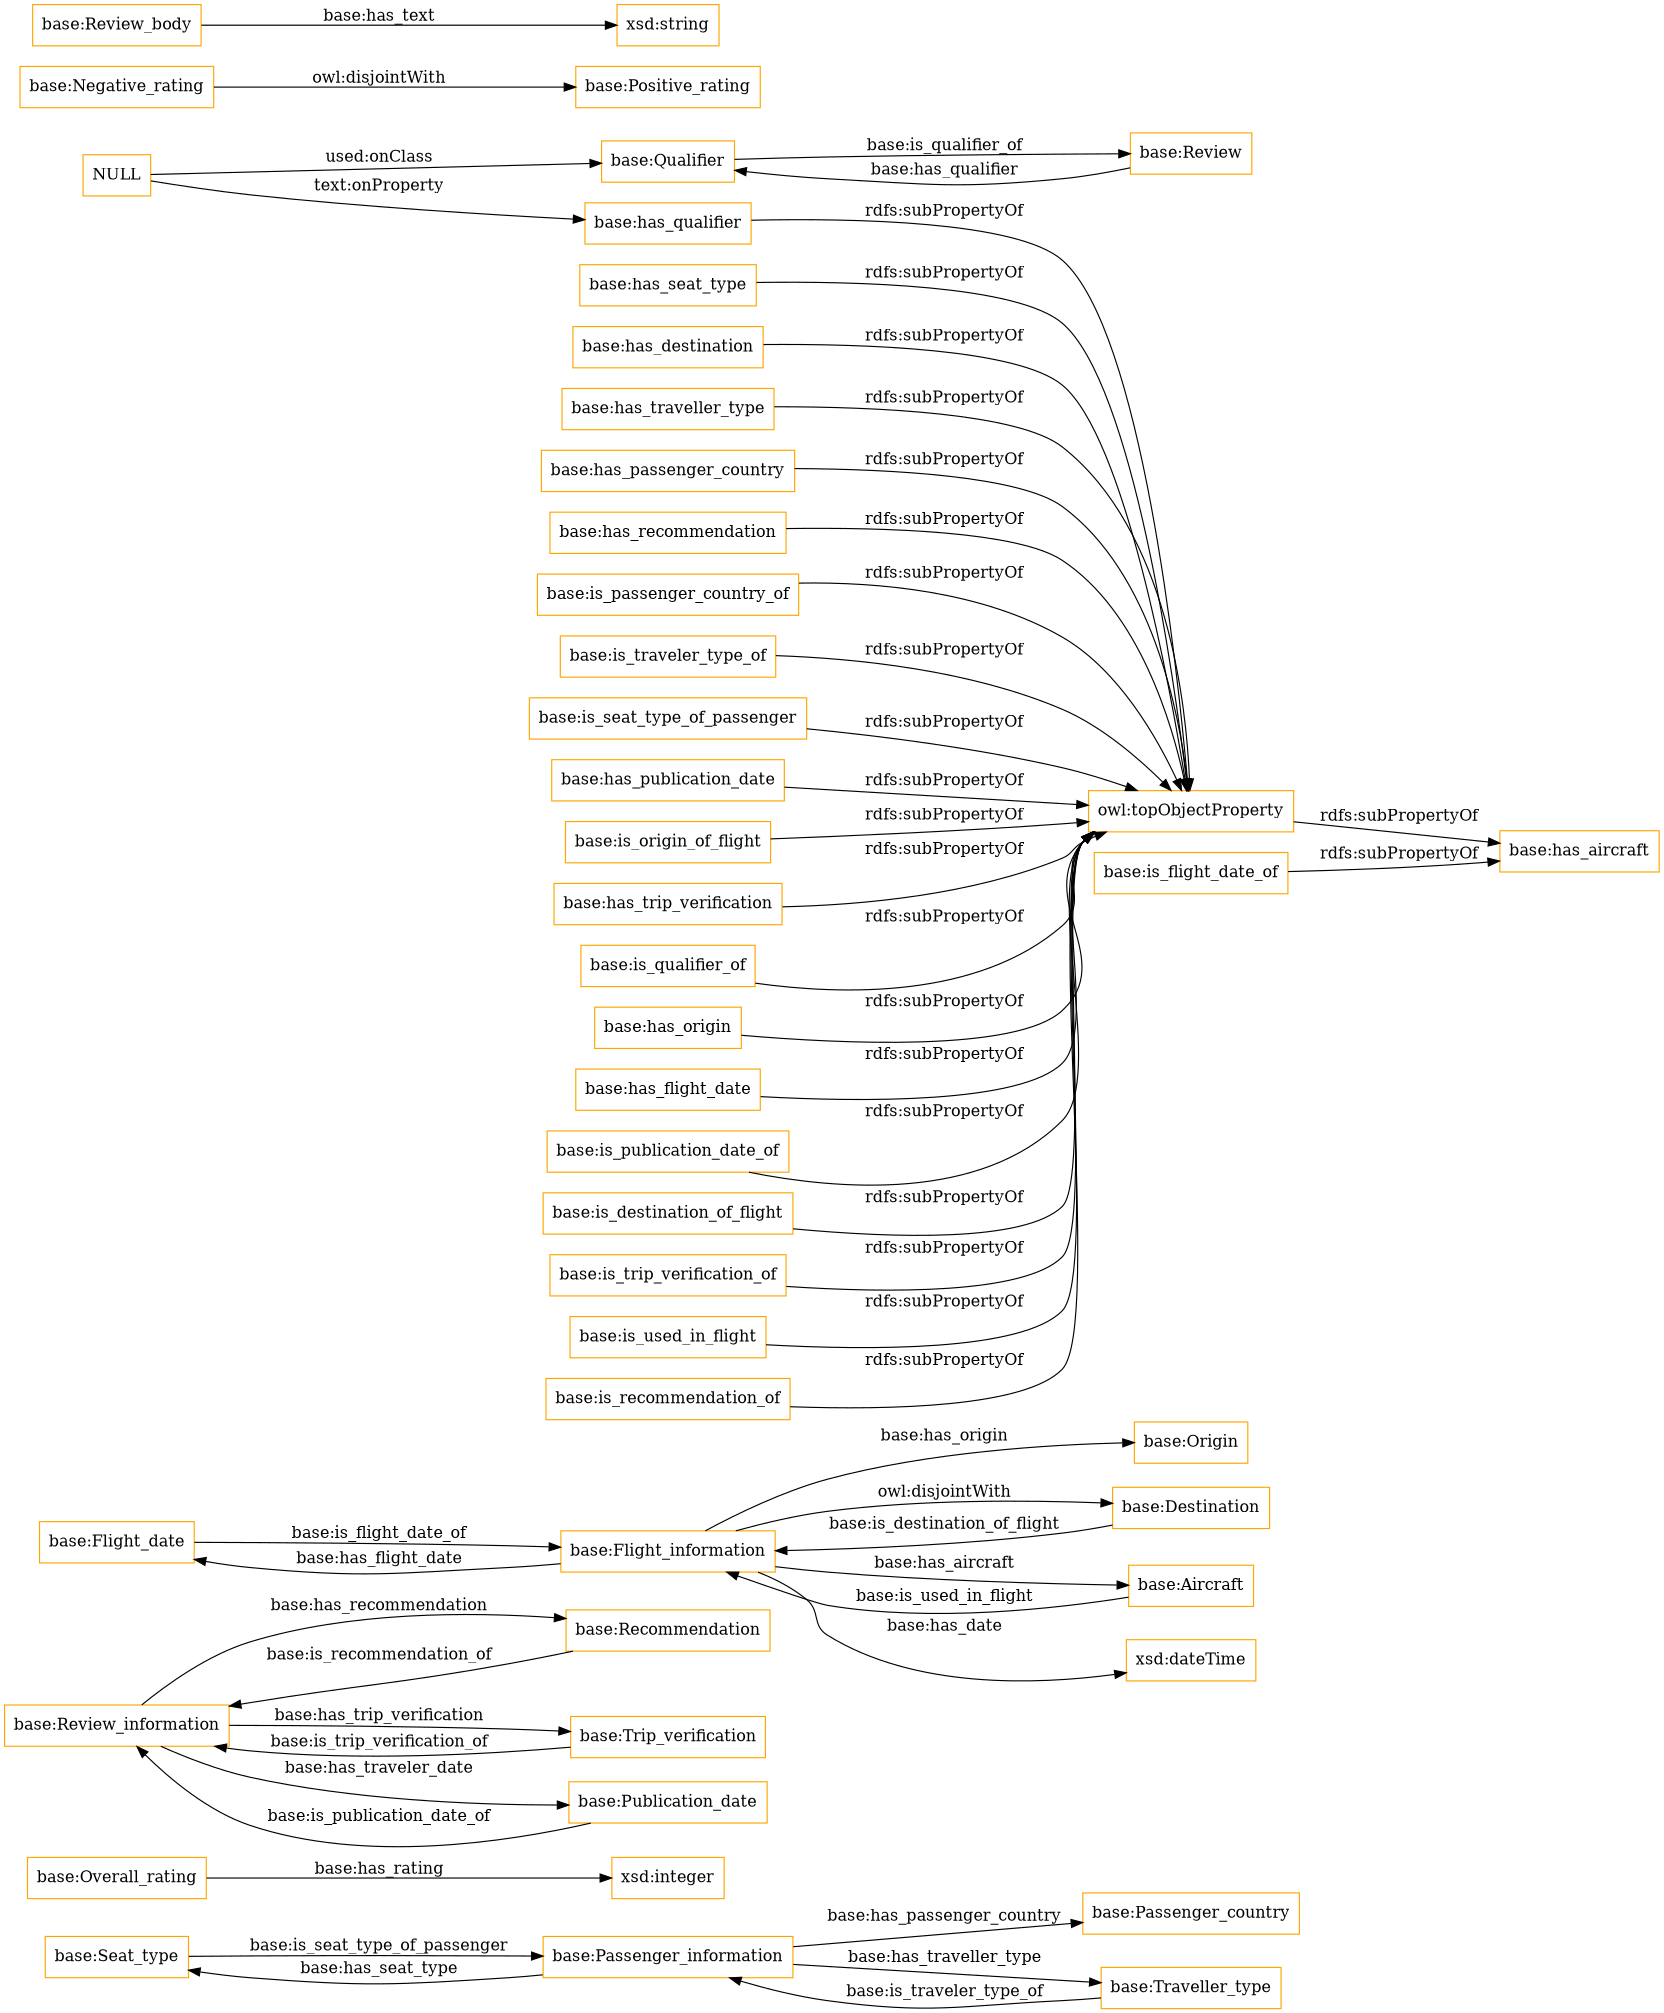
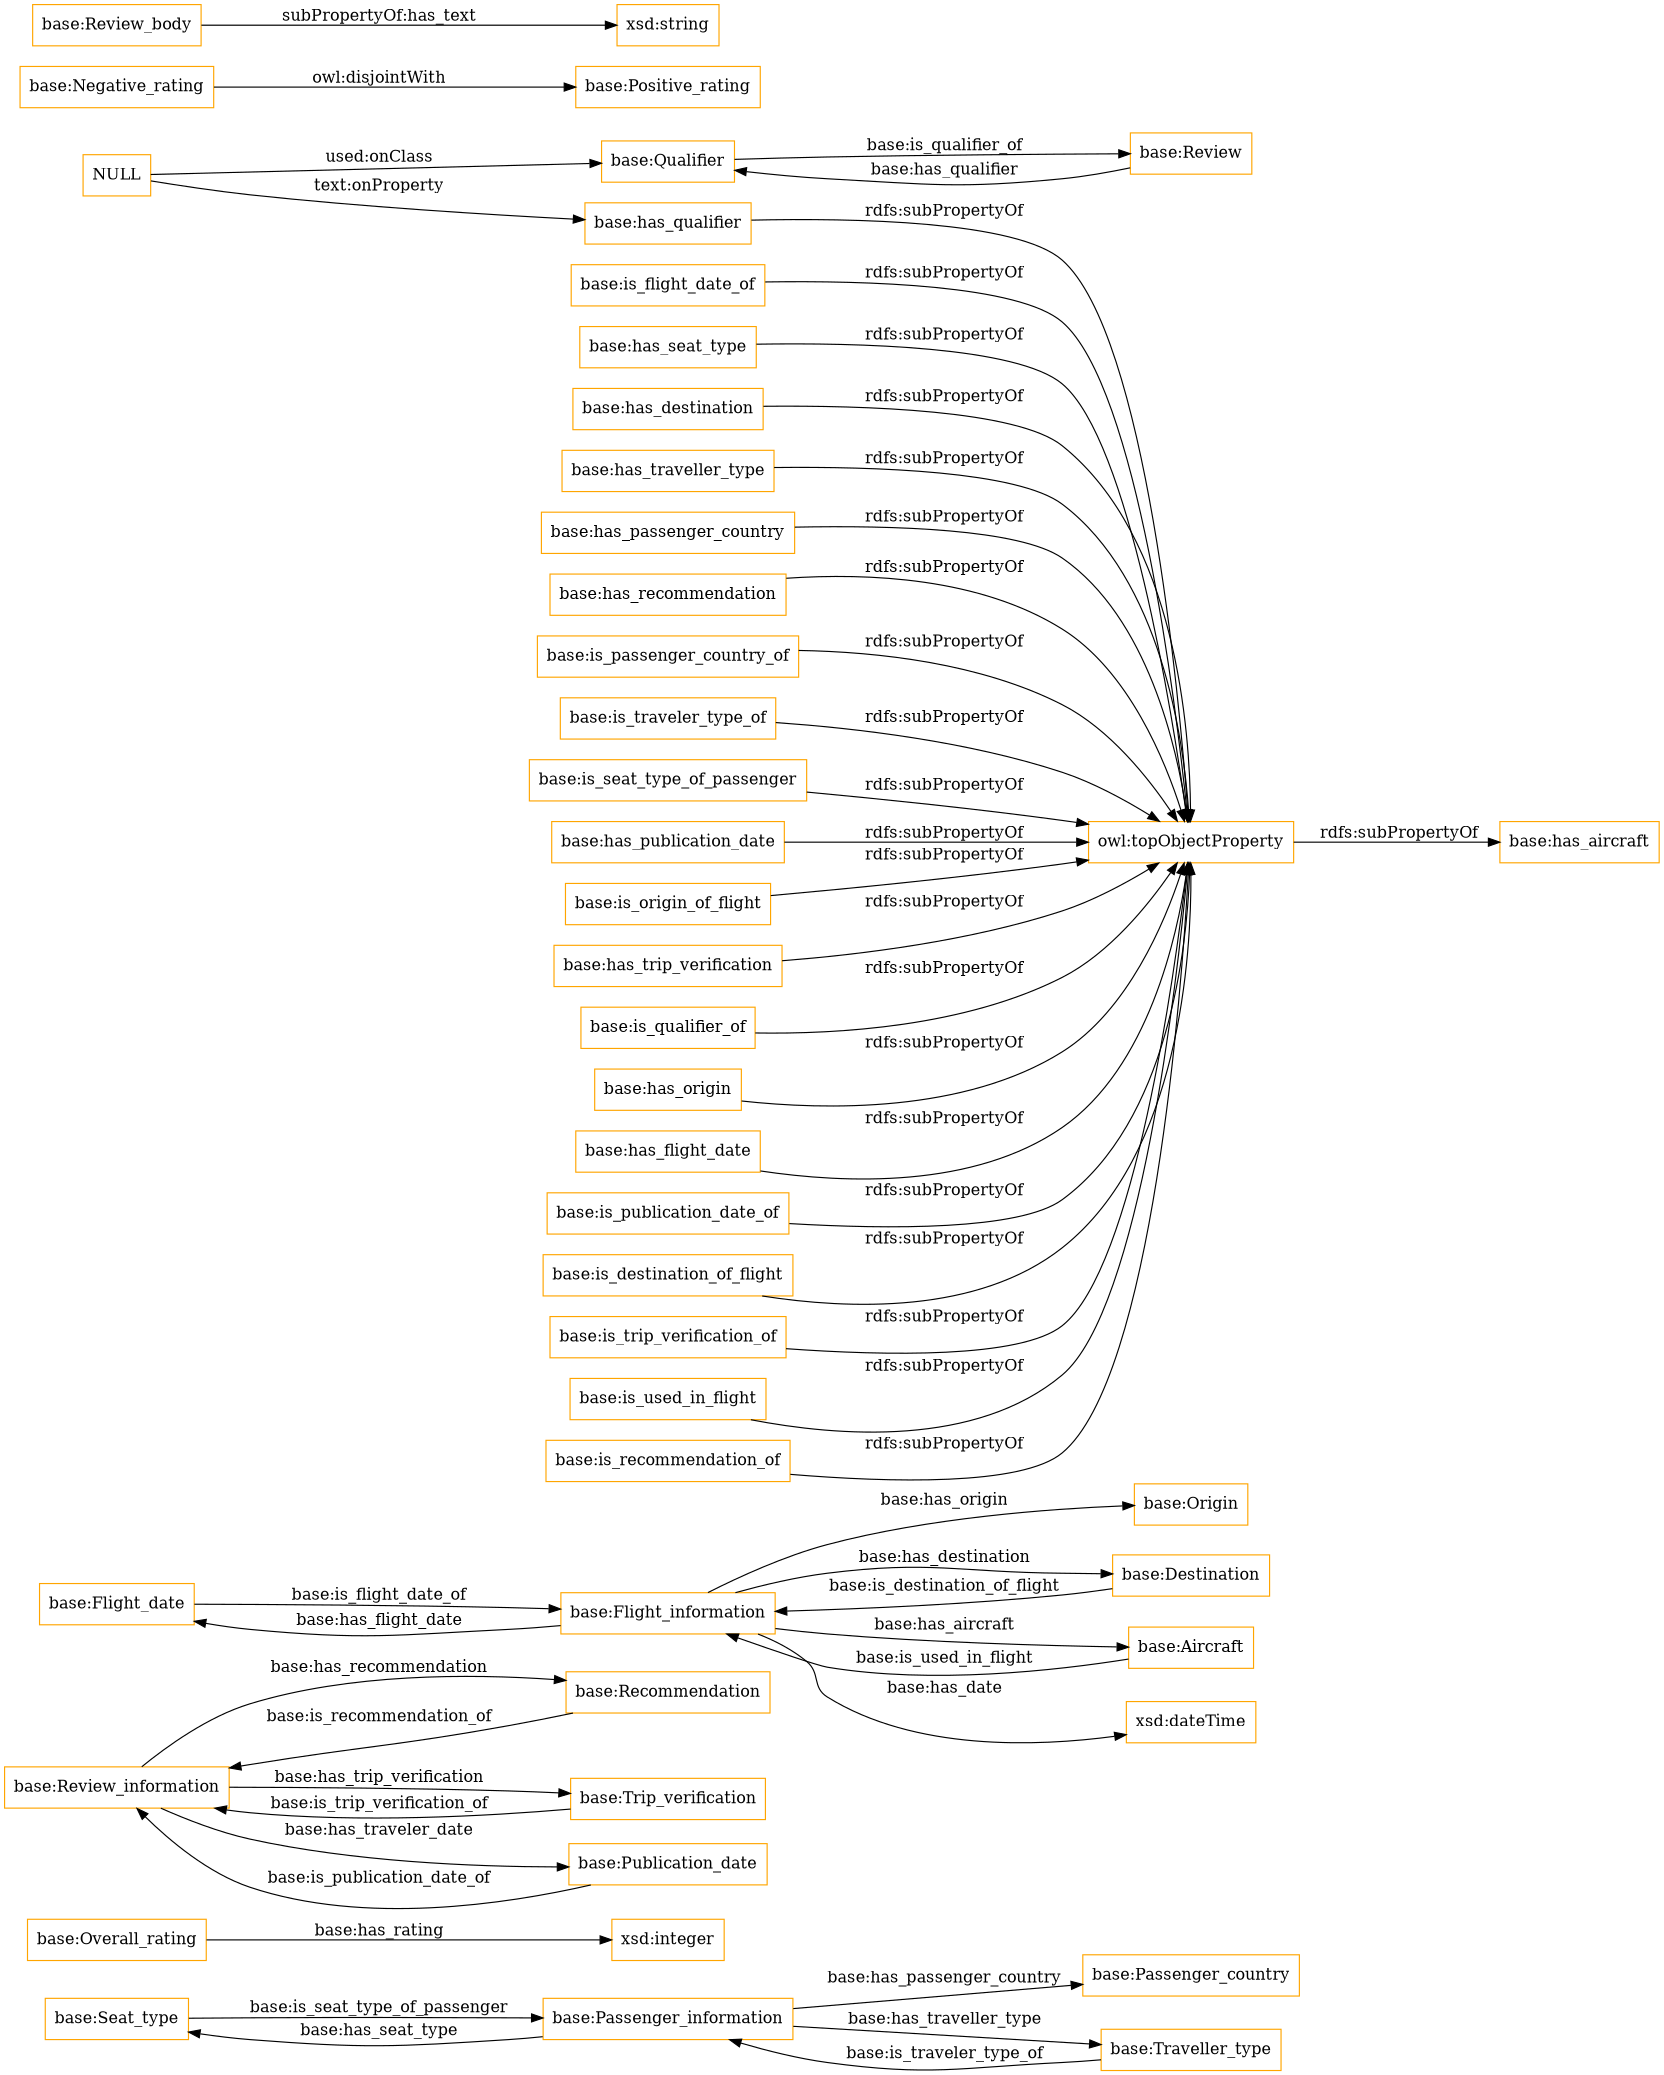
(379, 17) -> (379, 17)
(1388, 868) -> (1112, 411)
(945, 1492) -> (945, 1558)
